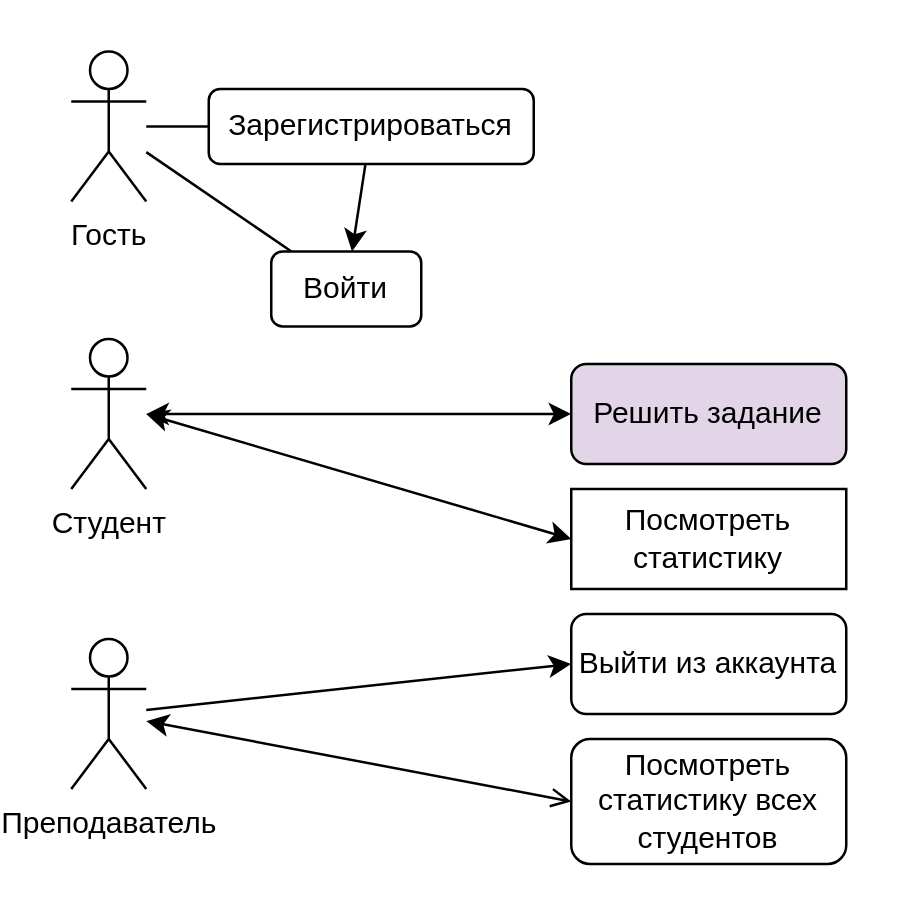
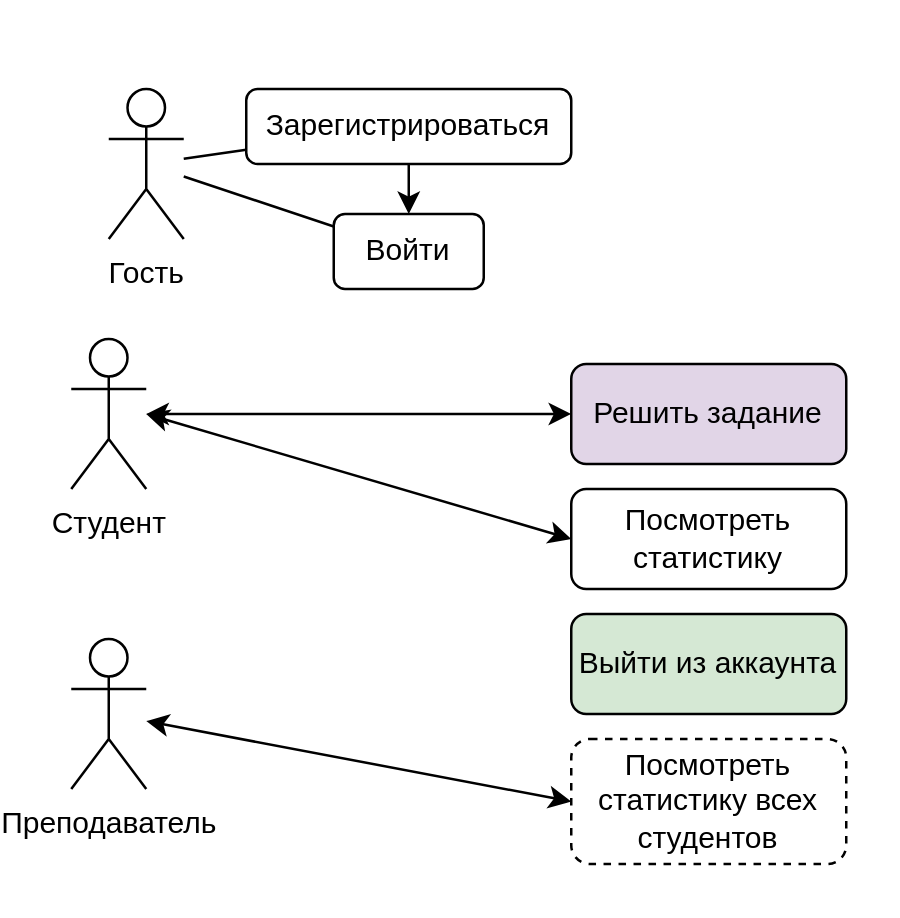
(109, 126) -> (146, 164)
(371, 126) -> (409, 126)
(346, 289) -> (409, 251)
(709, 539) -> (709, 539)
(709, 664) -> (709, 664)
(350, 688) -> none
(557, 799) -> (553, 798)
(709, 801) -> (709, 801)
